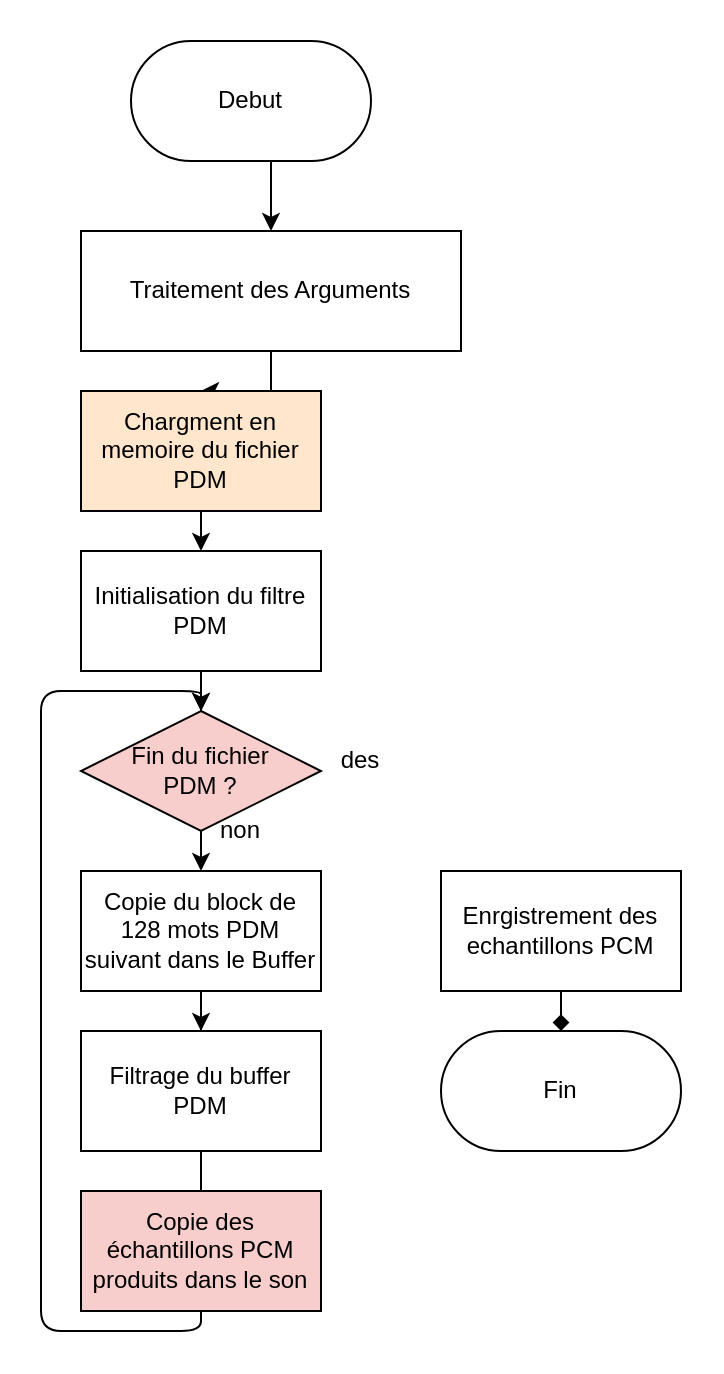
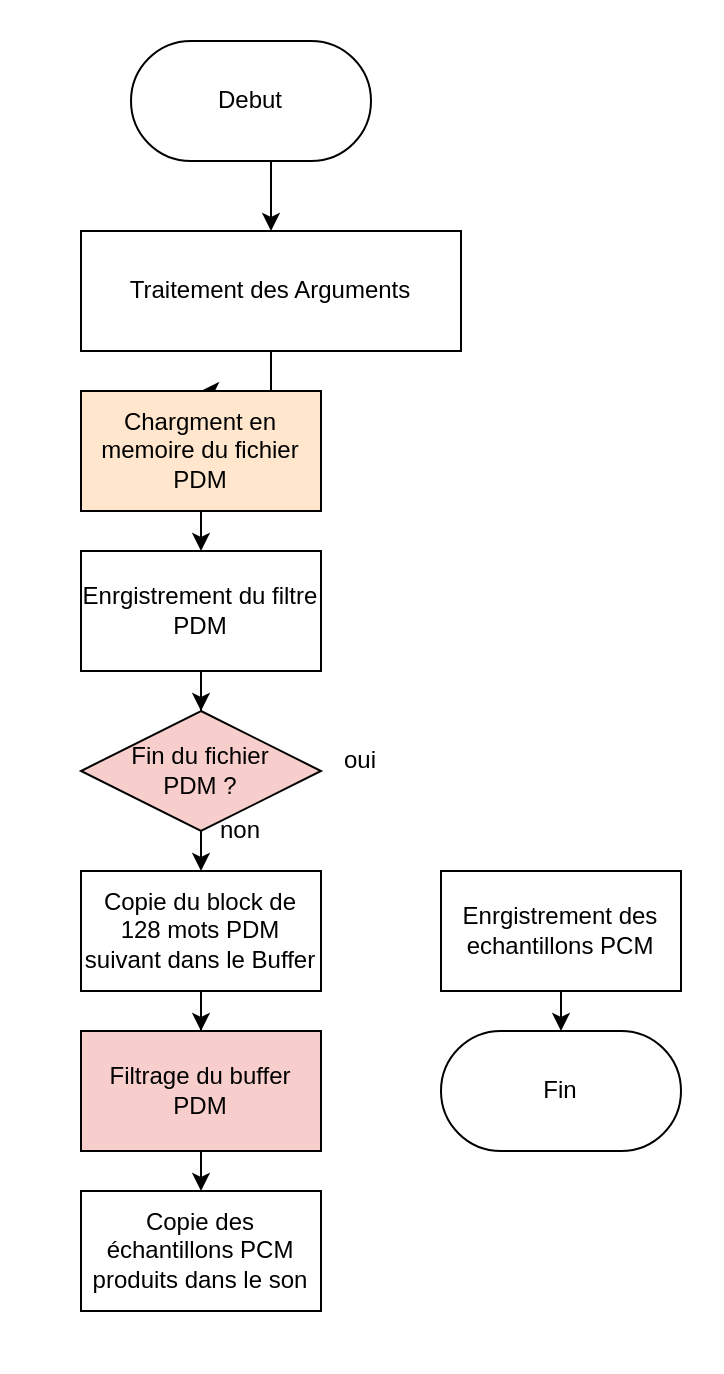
(201, 611) -> (201, 611)
(361, 761) -> (361, 761)
(561, 1015) -> (561, 1016)
(41, 1019) -> none
(201, 1091) -> (201, 1091)
(201, 1181) -> (201, 1176)
(201, 1251) -> (201, 1251)
